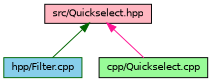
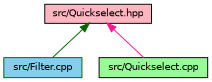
(43, 68) -> (43, 68)
(153, 68) -> (153, 68)
